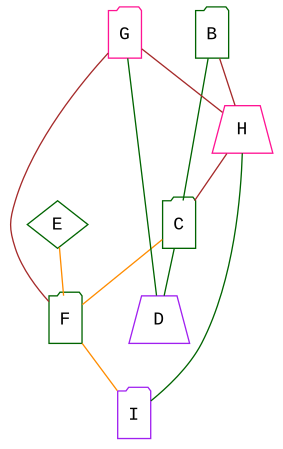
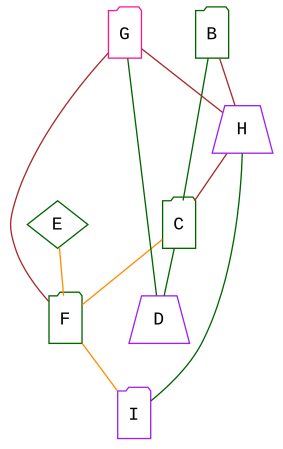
(243, 129) -> (243, 129)
